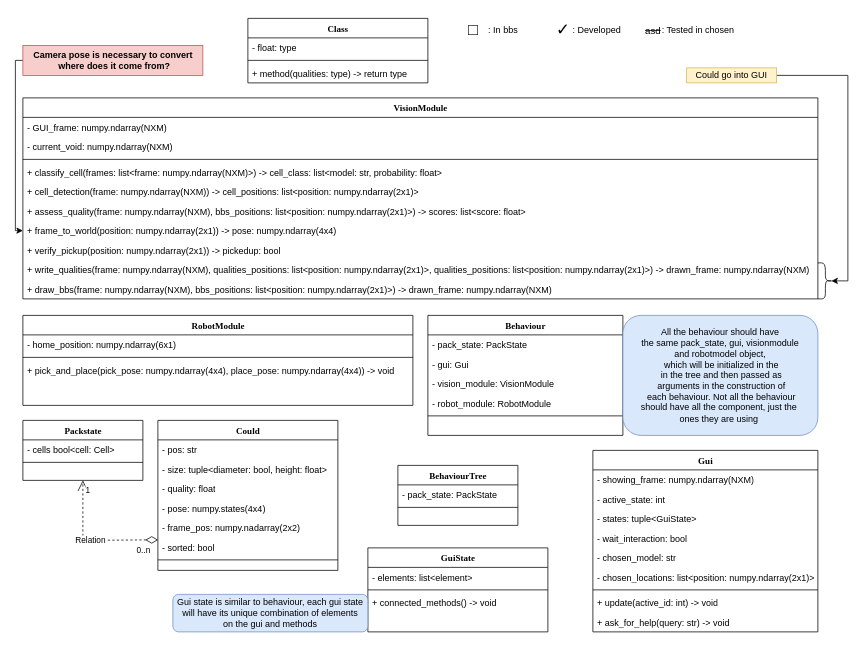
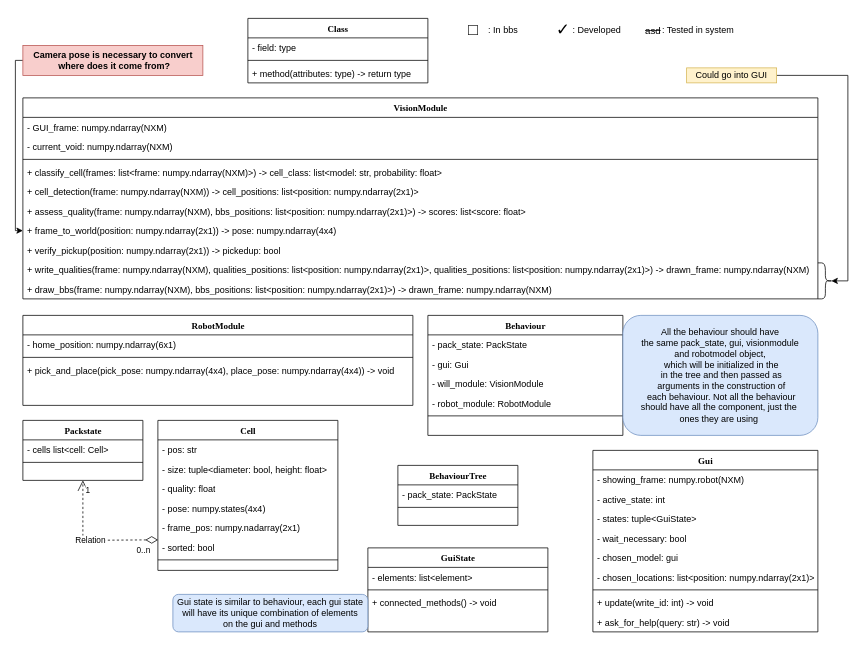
(698, 30) -> (698, 30)
(280, 49) -> (279, 49)
(339, 79) -> (339, 79)
(495, 385) -> (489, 385)
(248, 431) -> (248, 431)
(75, 451) -> (74, 451)
(680, 481) -> (675, 481)
(238, 529) -> (238, 529)
(650, 539) -> (647, 539)
(641, 559) -> (639, 559)
(667, 604) -> (665, 604)
